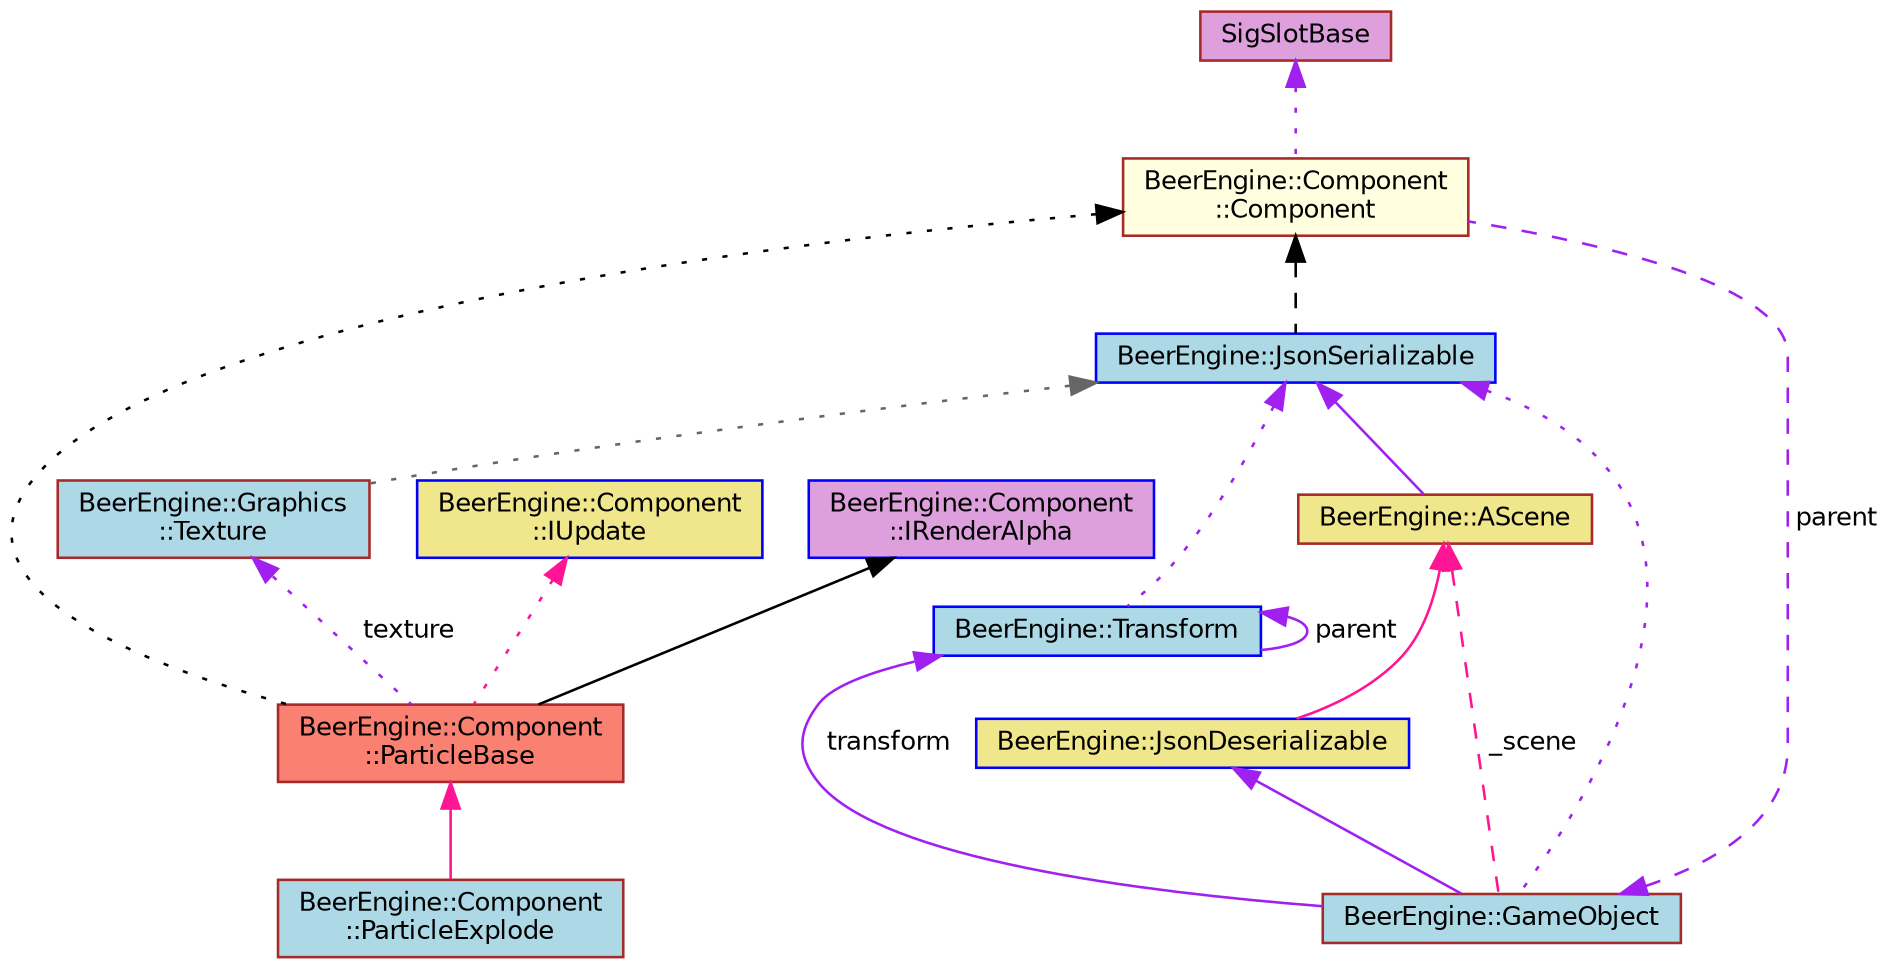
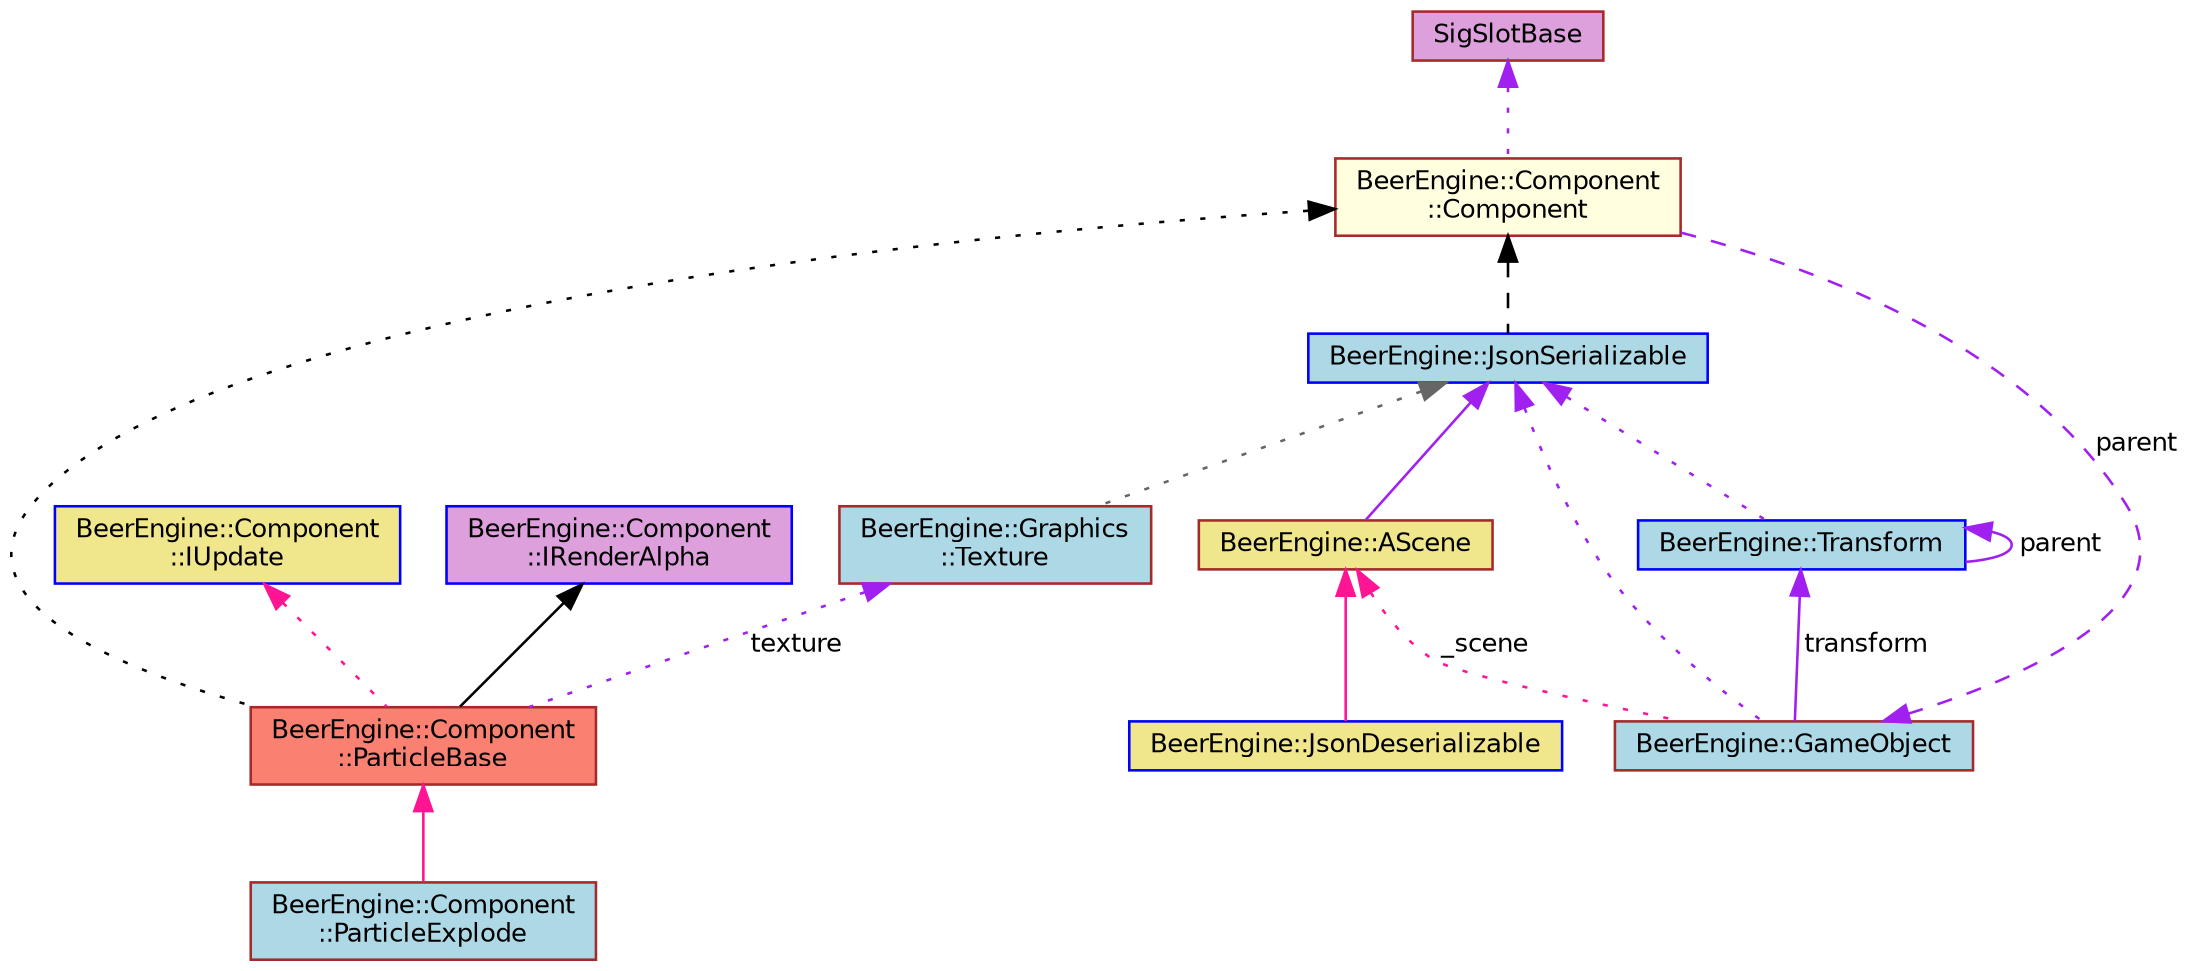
(1475, 732) -> (1512, 684)
(1359, 837) -> none
